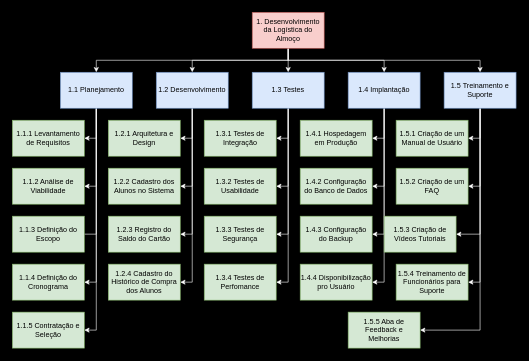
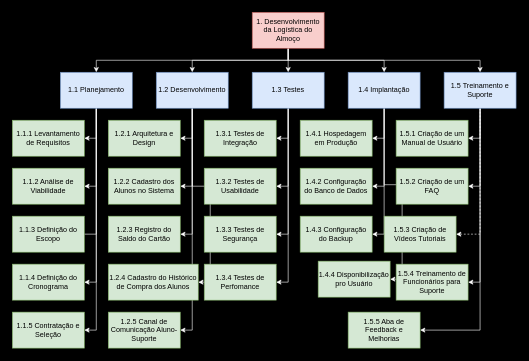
(469, 234) -> (469, 234)
(144, 282) -> (153, 282)
(336, 282) -> (354, 279)
none -> (192, 293)
none -> (144, 330)
